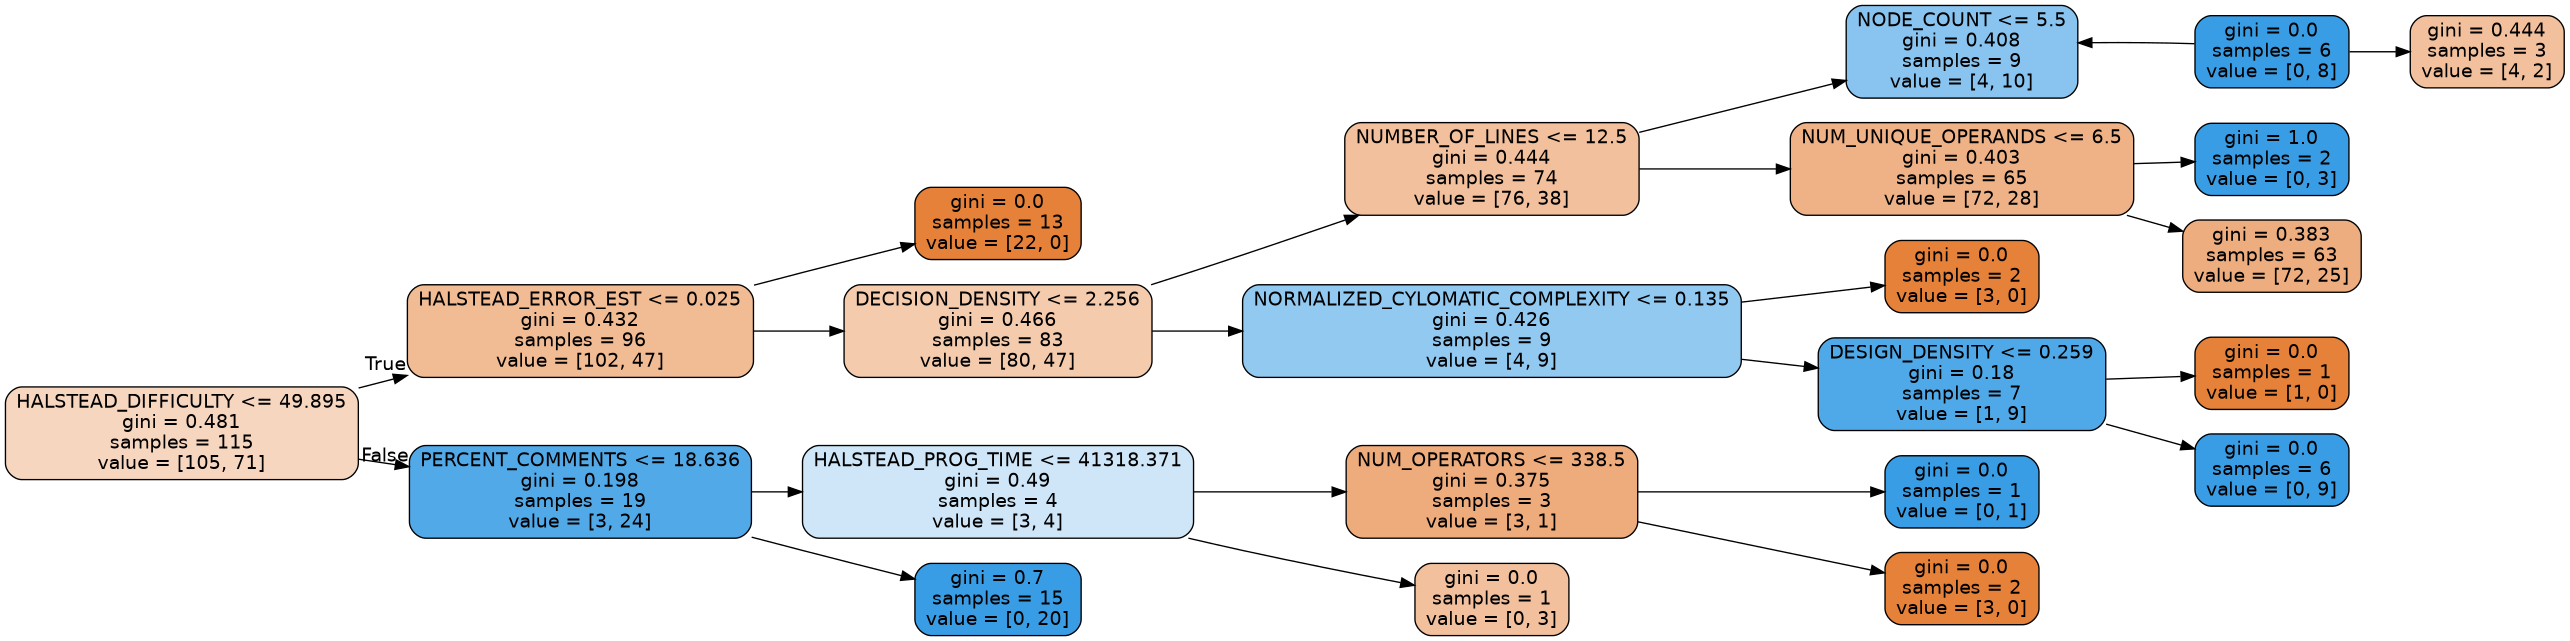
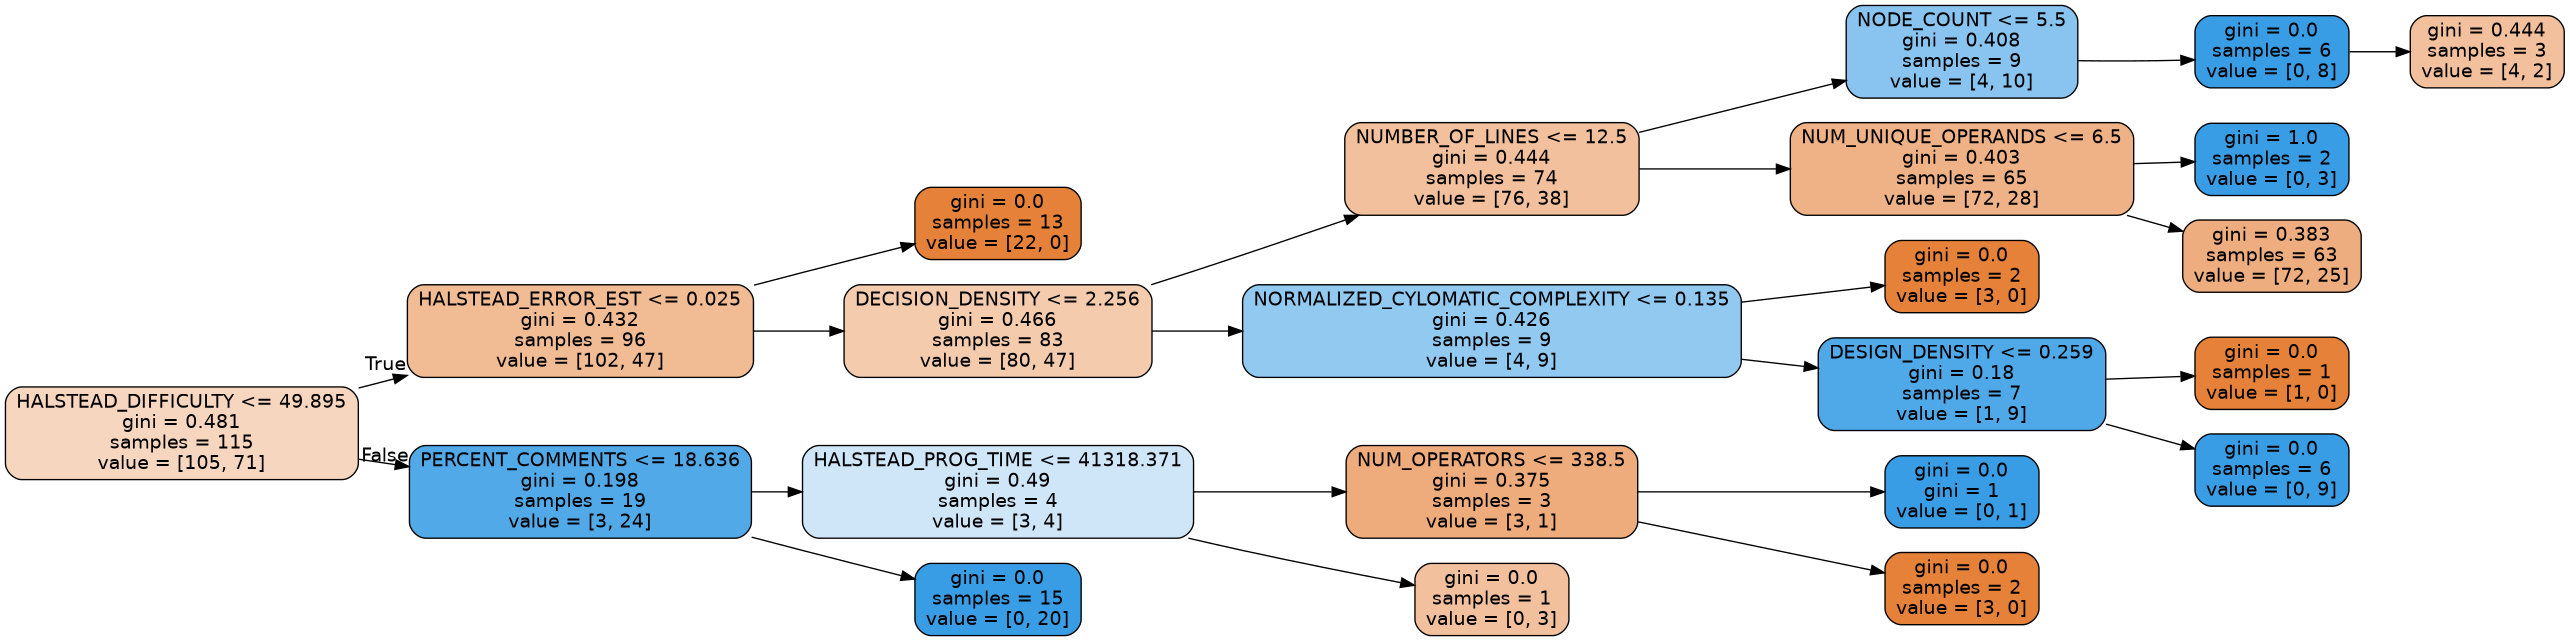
(2143, 43) -> (2129, 61)
(1962, 492) -> (1962, 492)
(998, 599) -> (998, 599)
